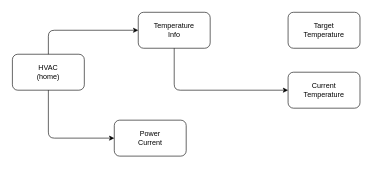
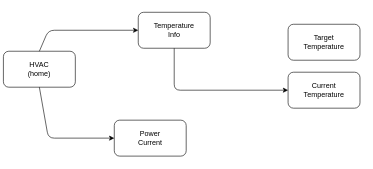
(324, 30) -> (324, 42)
(48, 72) -> (39, 69)
